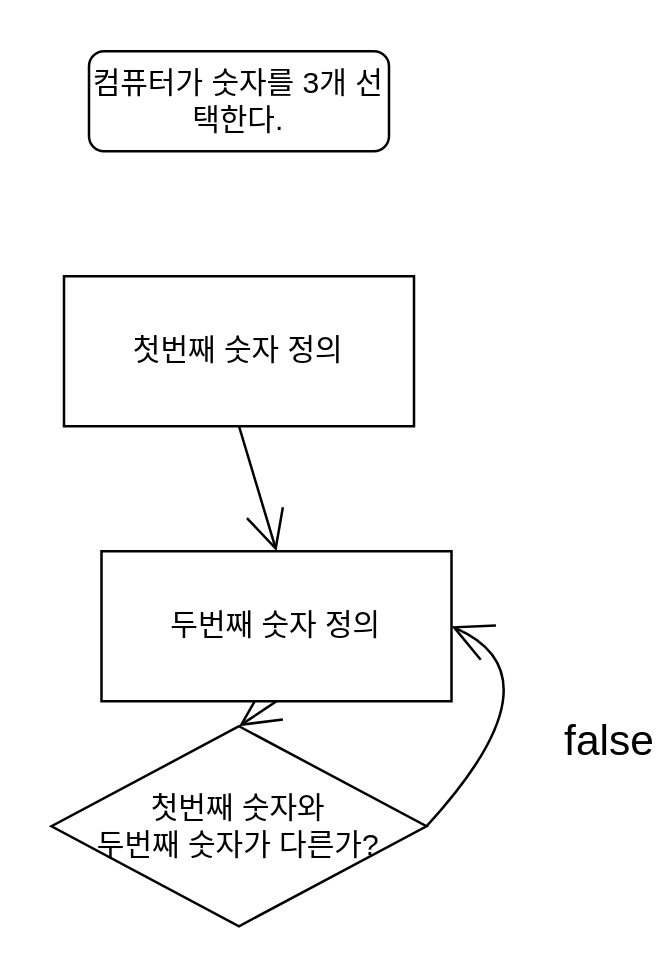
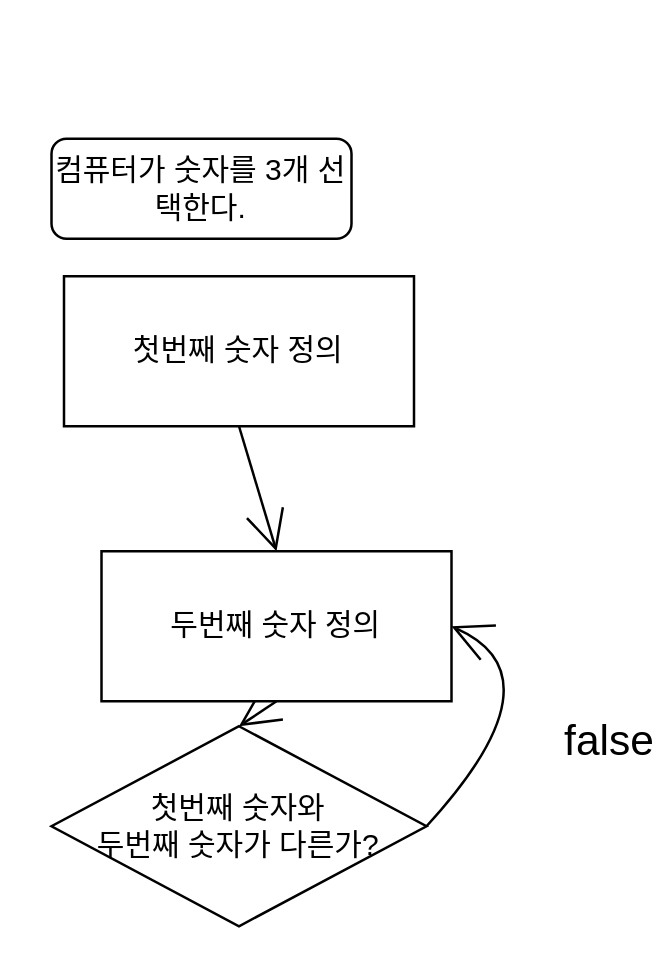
(239, 101) -> (201, 189)
